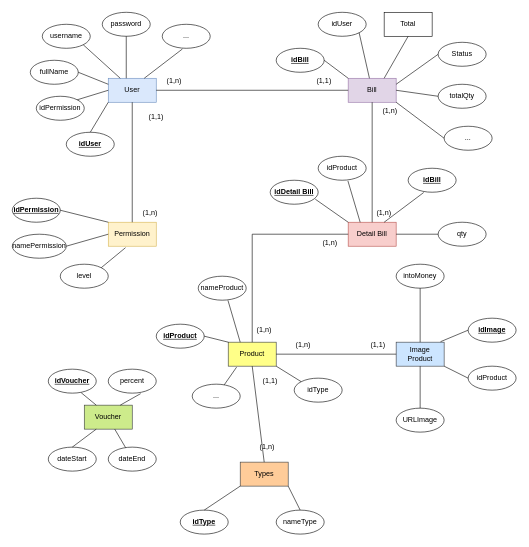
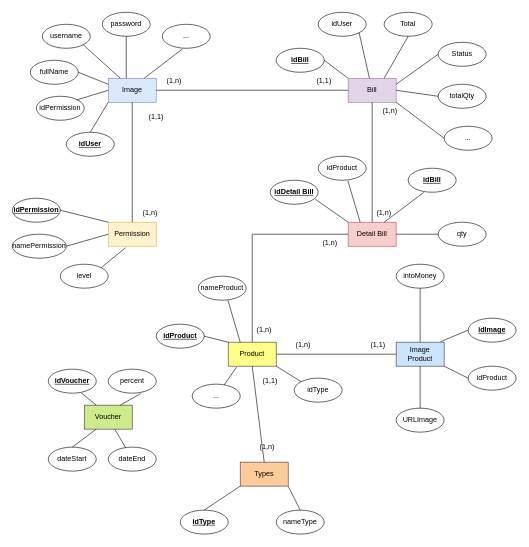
(408, 24) -> (408, 24)
(132, 90) -> (132, 90)
